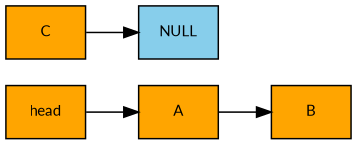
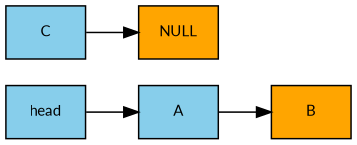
(46, 32) -> (46, 32)
(178, 32) -> (178, 32)
(46, 112) -> (46, 112)
(178, 112) -> (178, 112)
